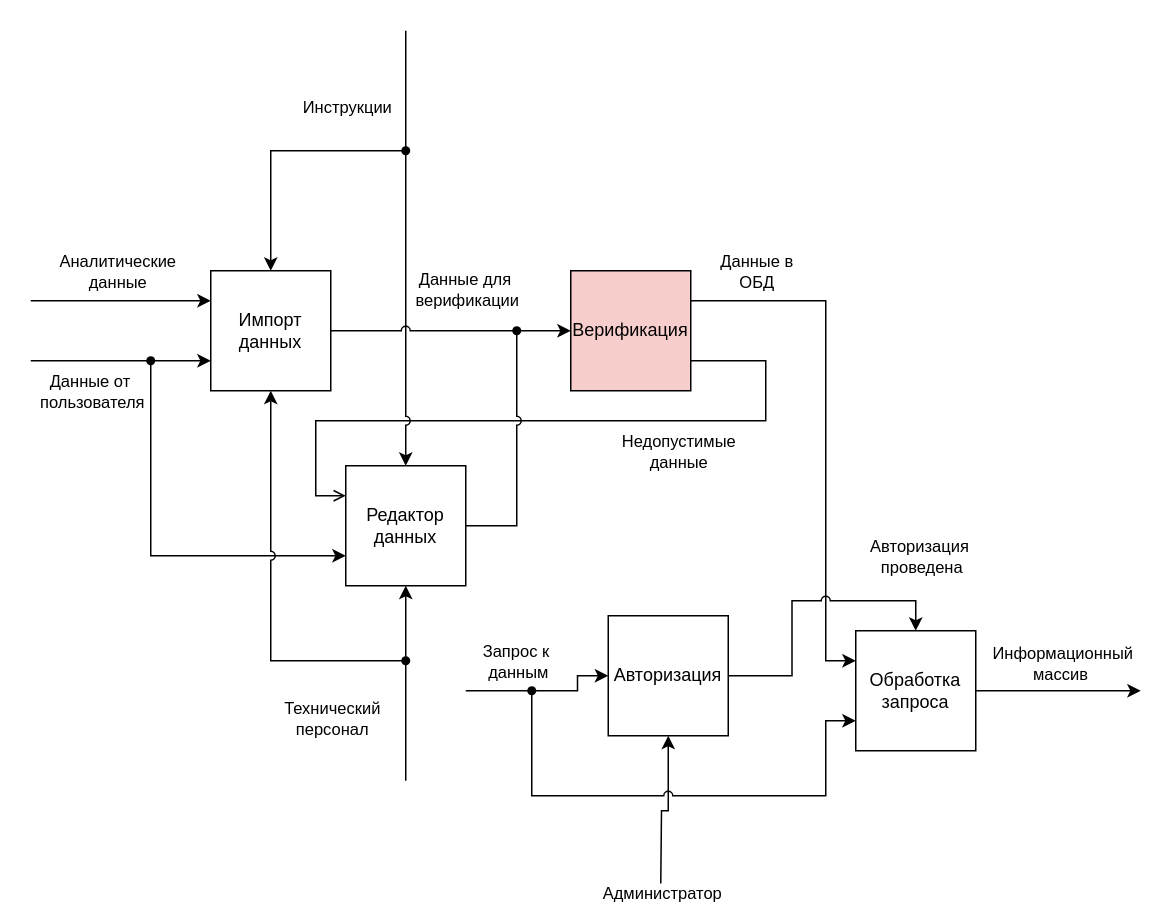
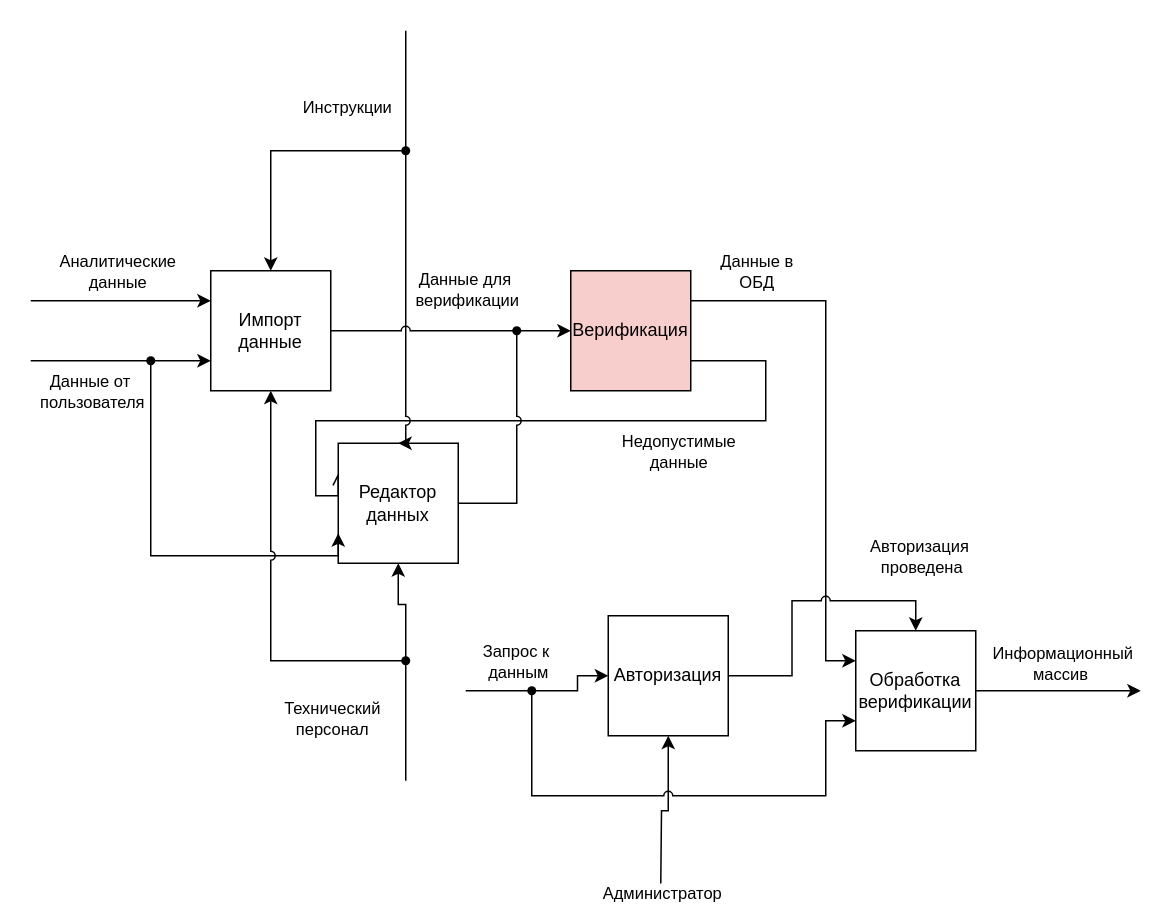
(271, 331) -> (271, 331)
(406, 526) -> (398, 503)
(916, 691) -> (916, 691)
